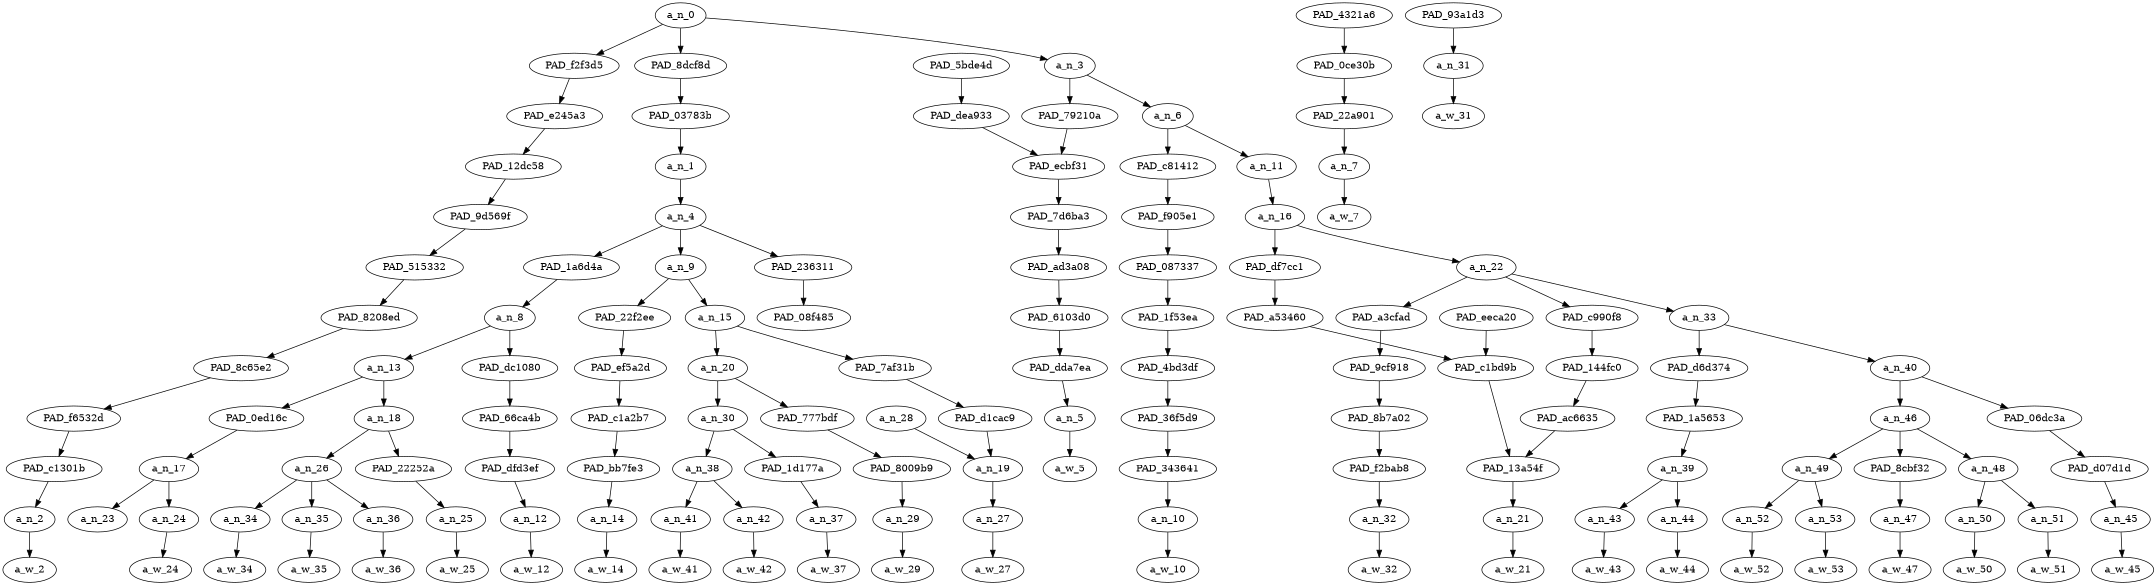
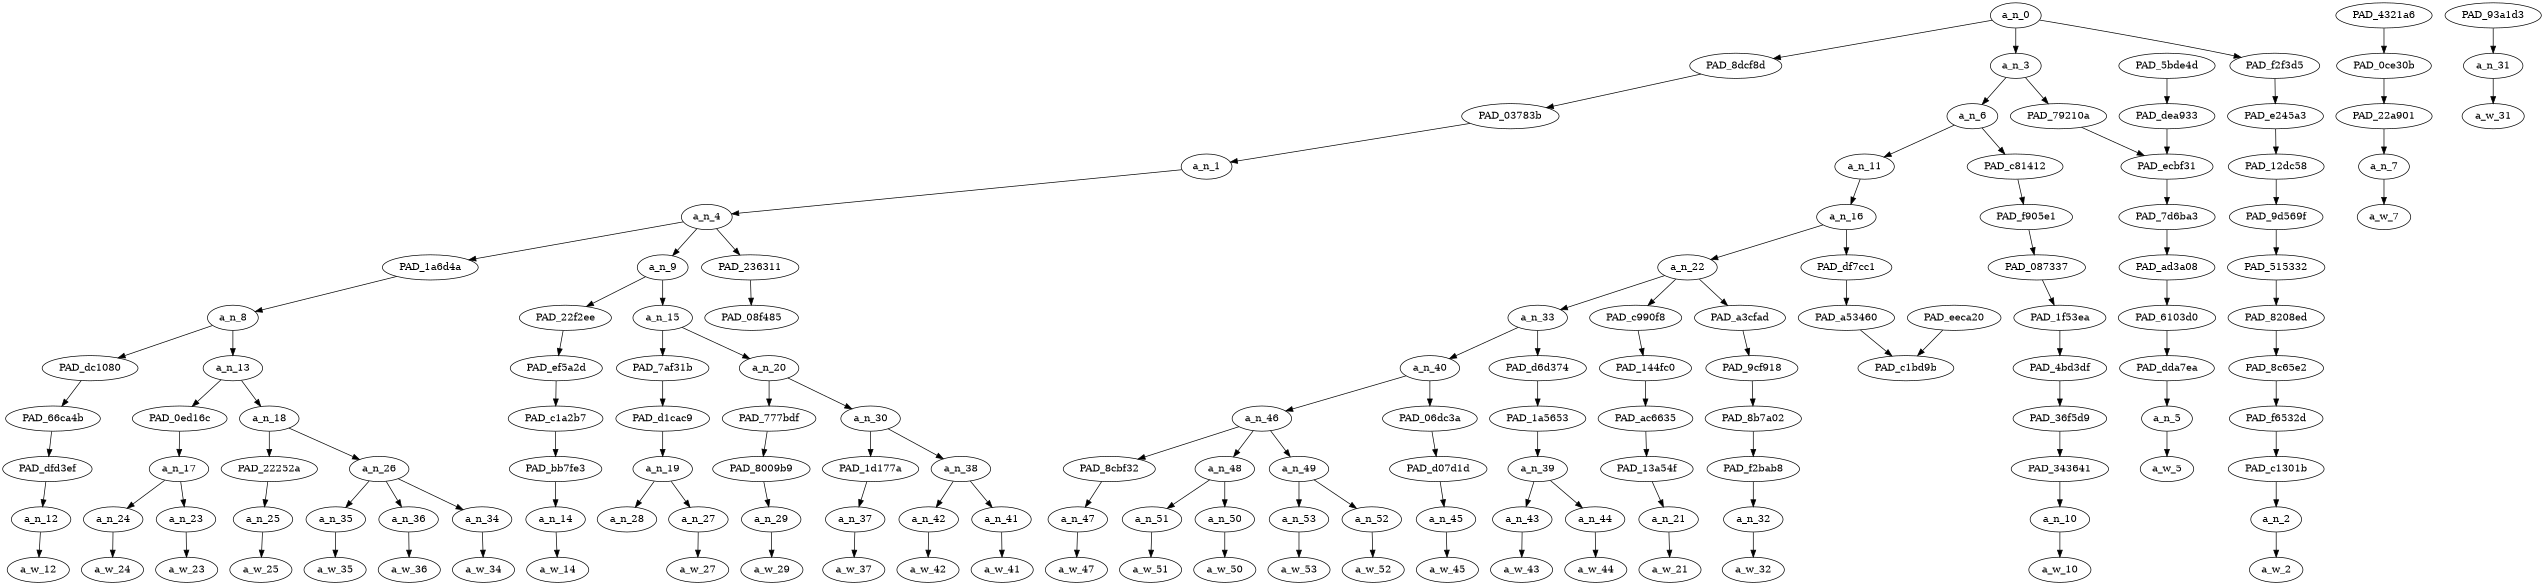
(1498, 415) -> none
(941, 442) -> (647, 491)
none -> (187, 570)
